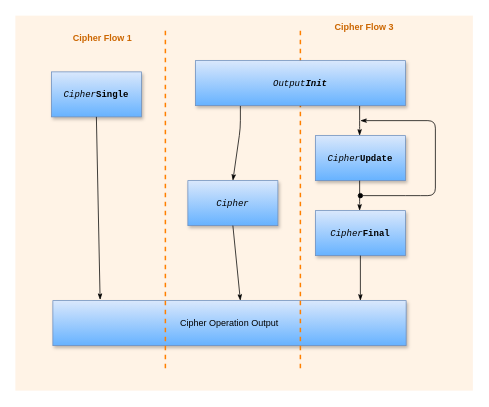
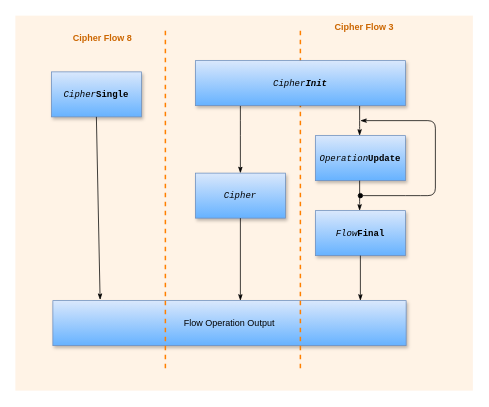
(103, 38) -> (103, 38)
(300, 83) -> (300, 83)
(360, 158) -> (360, 158)
(233, 203) -> (240, 195)
(360, 233) -> (360, 233)
(230, 323) -> (230, 323)
